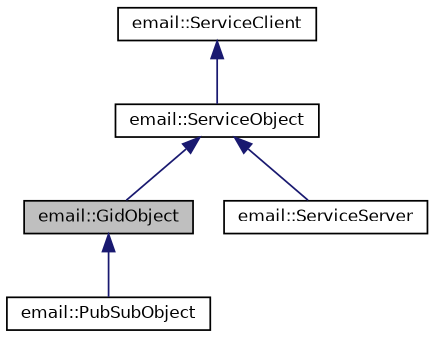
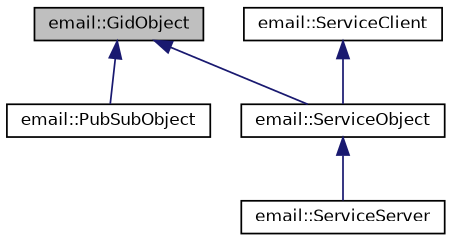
(156, 175) -> (239, 76)
